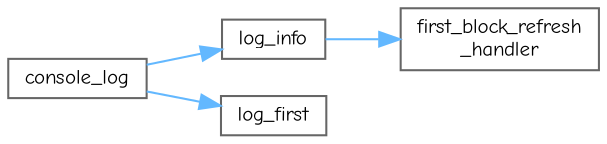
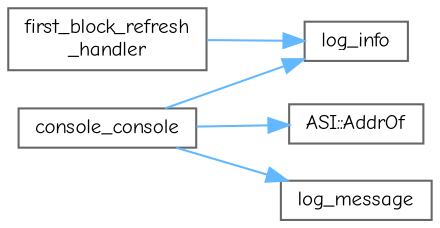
(352, 39) -> (245, 40)
(77, 78) -> (107, 128)
(274, 116) -> (356, 200)
none -> (356, 124)
